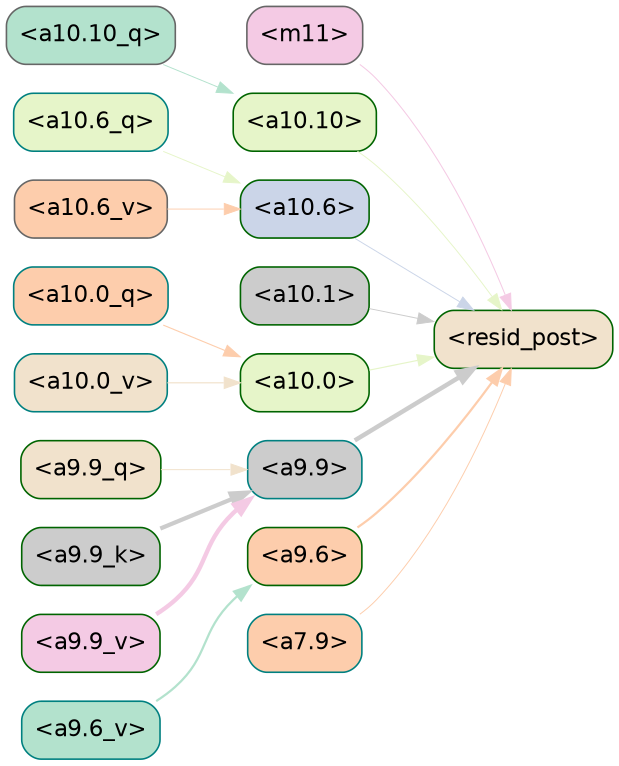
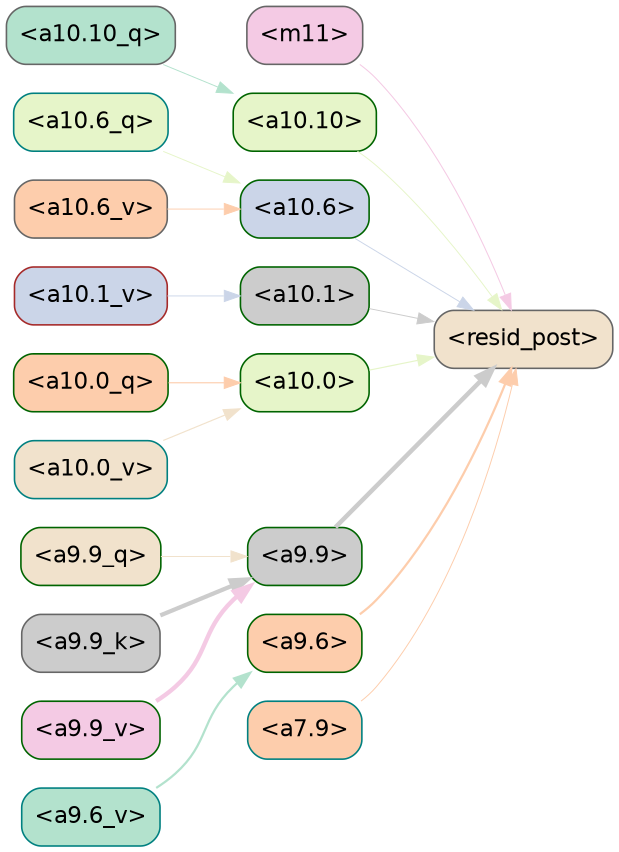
(91, 296) -> (91, 383)
none -> (91, 296)
(524, 339) -> (524, 339)
(305, 470) -> (305, 556)
(91, 556) -> (91, 643)
